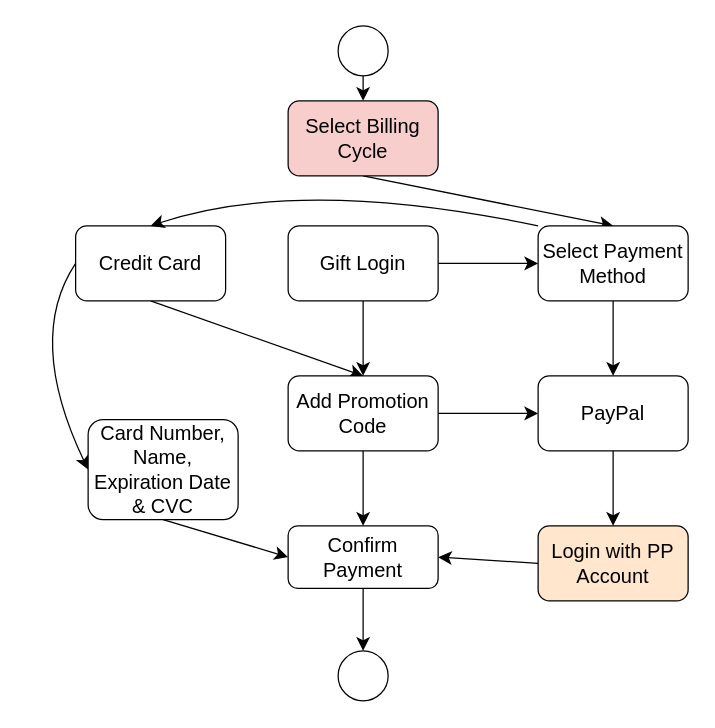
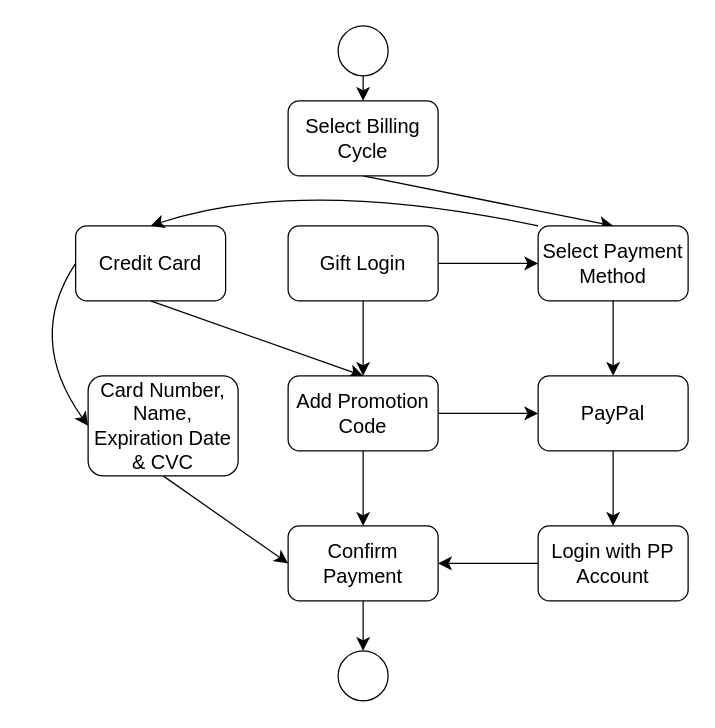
(363, 138) -> (363, 138)
(163, 469) -> (163, 426)
(363, 557) -> (363, 563)
(613, 563) -> (613, 563)
